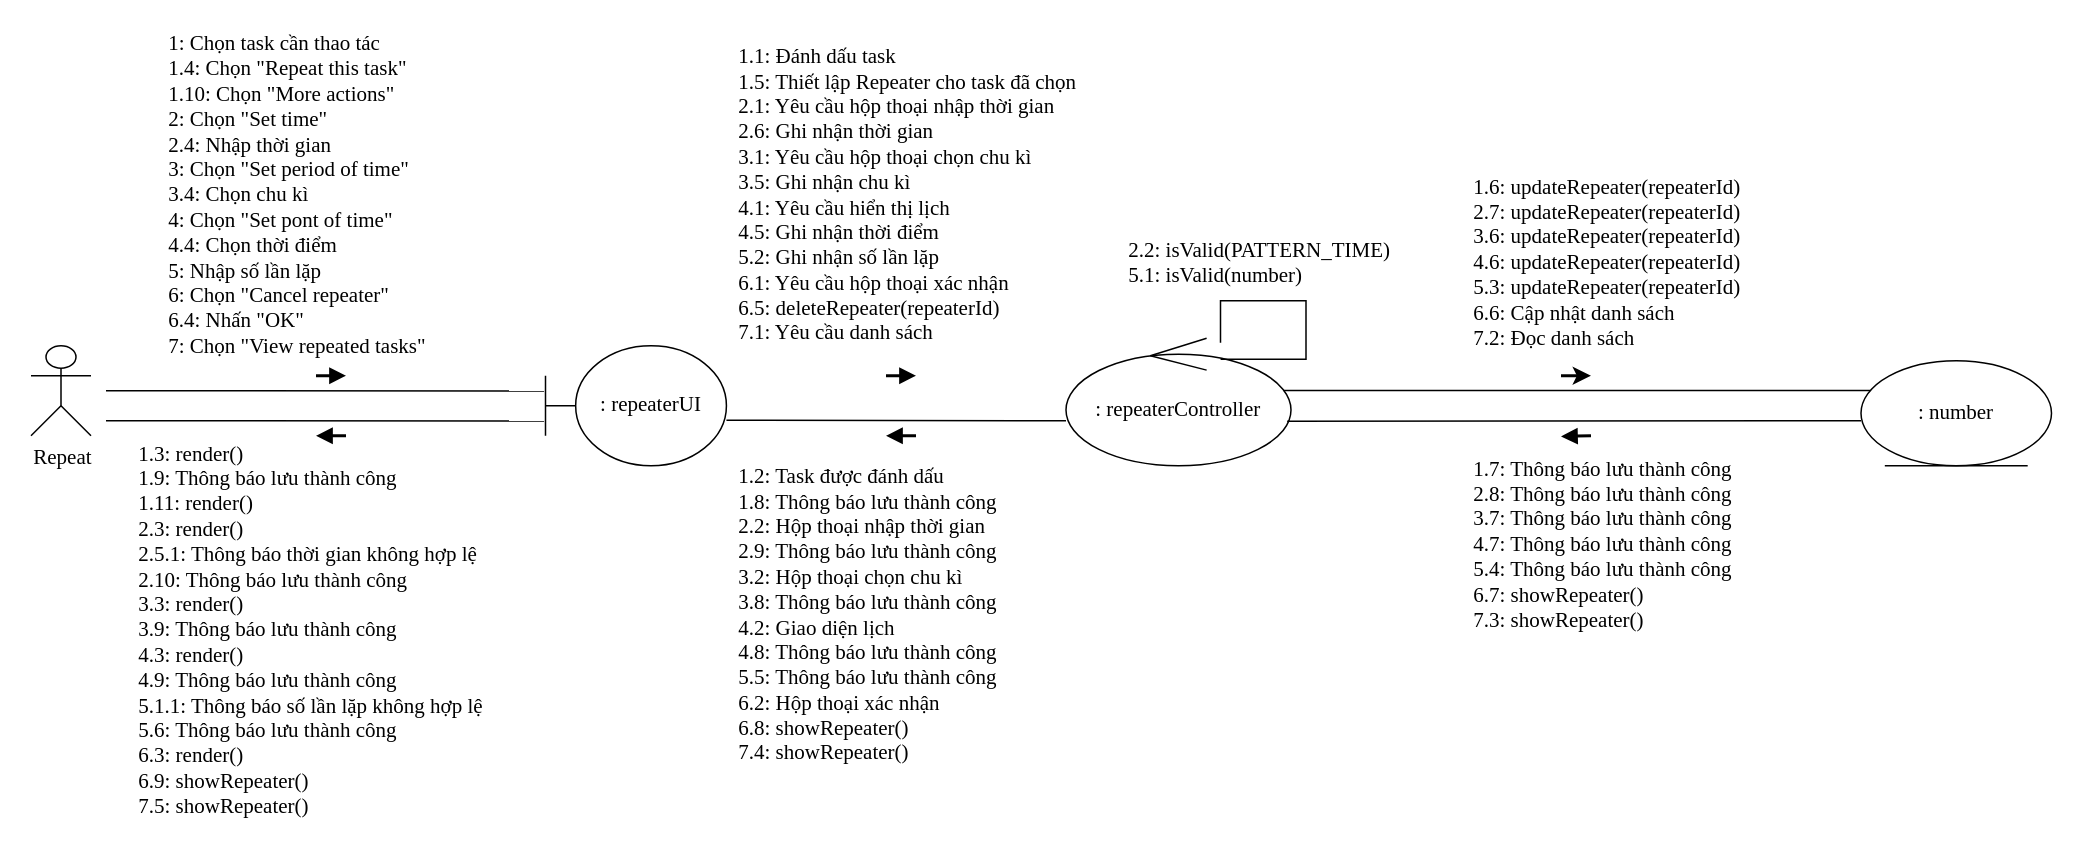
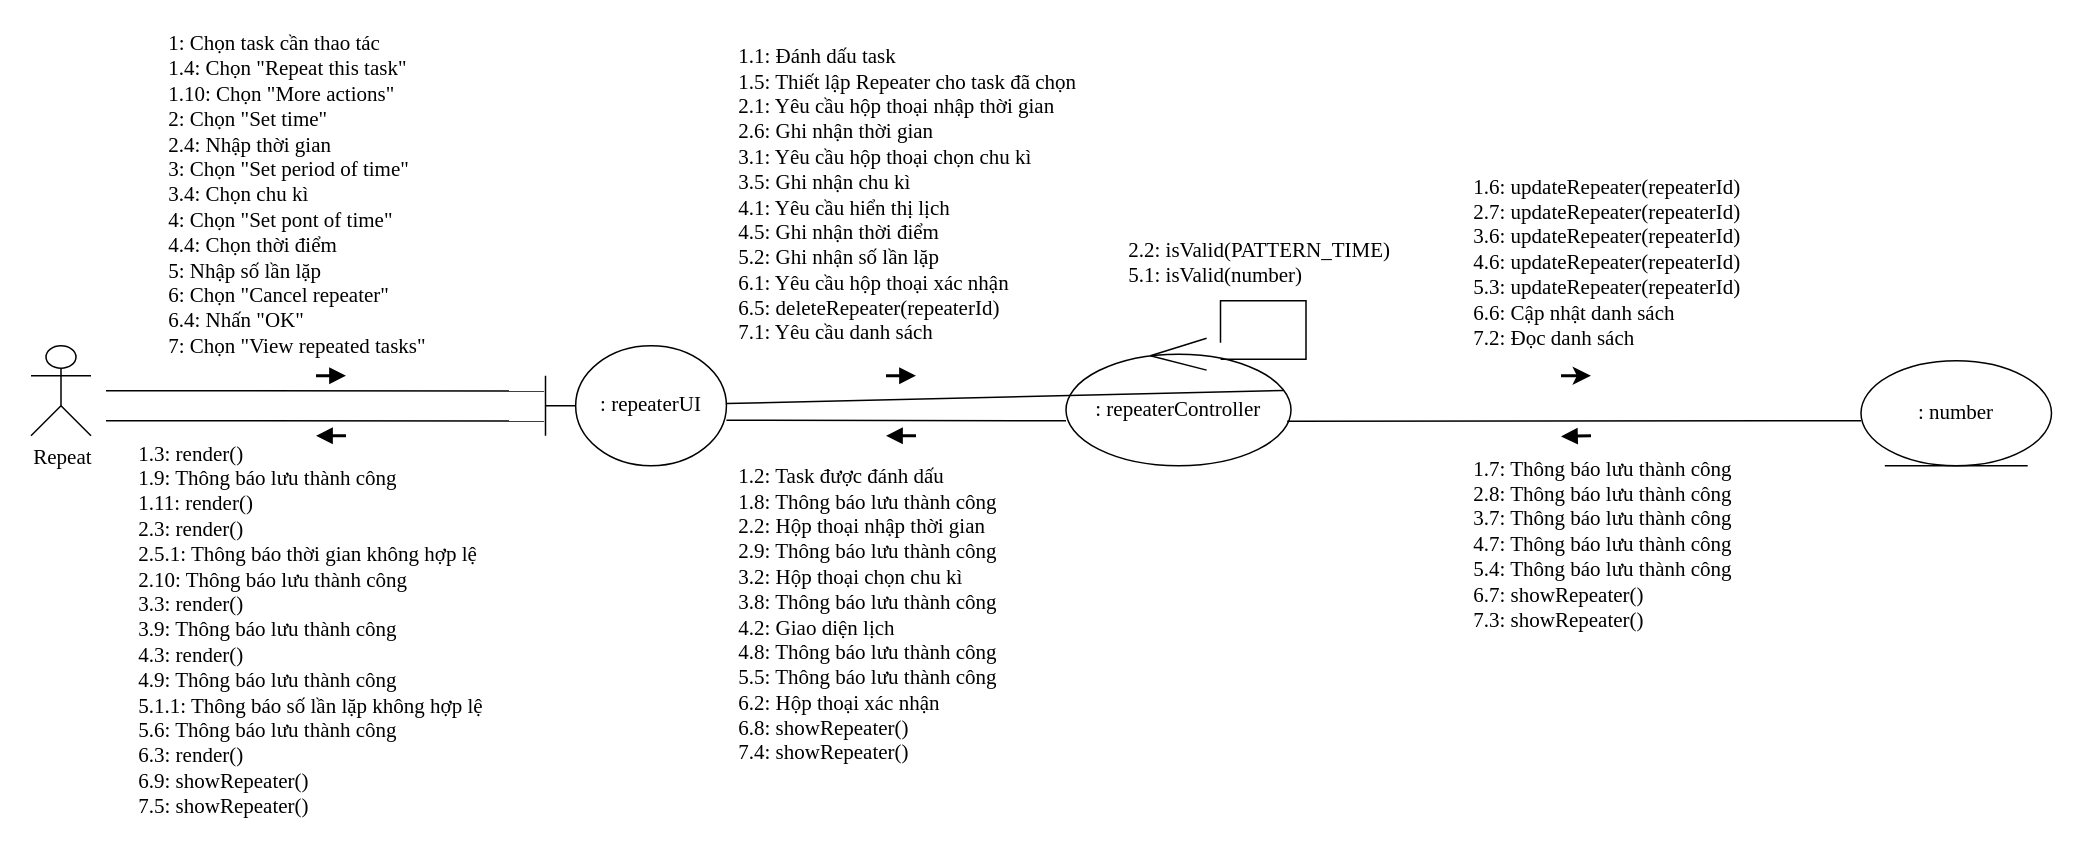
(1577, 390) -> (1005, 397)
